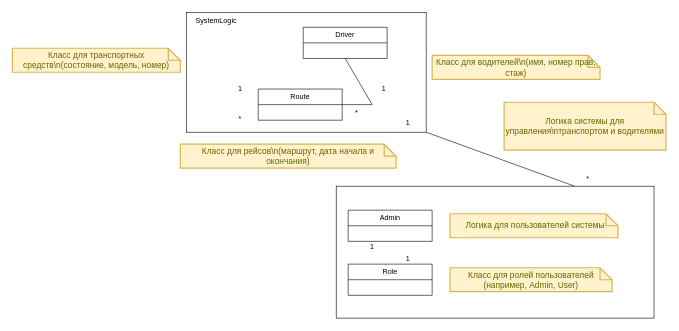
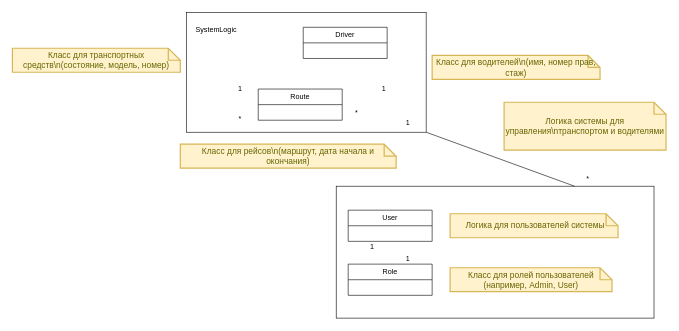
(216, 21) -> (216, 30)
(367, 95) -> none
(390, 218) -> (390, 218)
